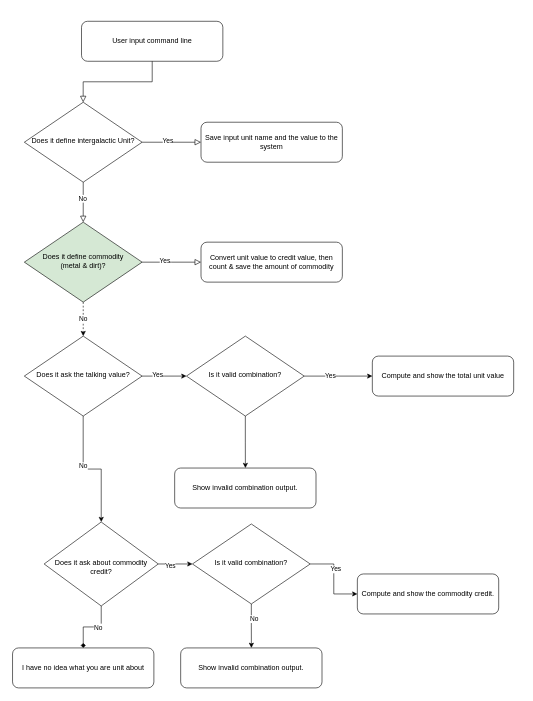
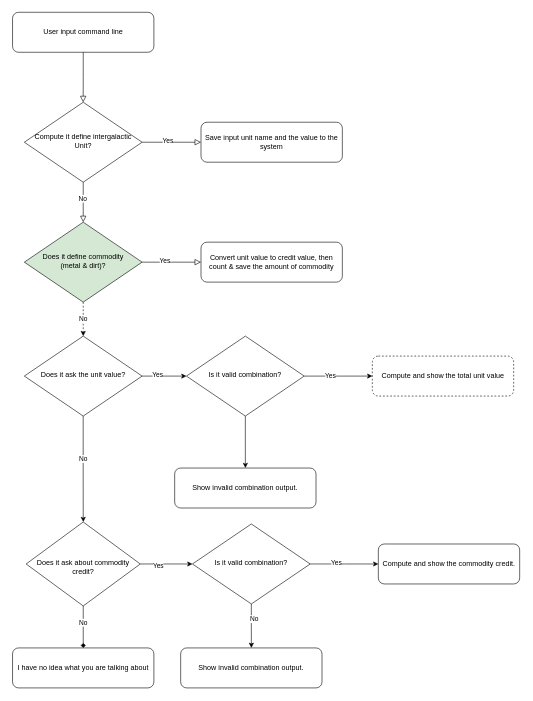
(152, 41) -> (83, 32)
(83, 141) -> (83, 141)
(83, 375) -> (83, 375)
(443, 376) -> (443, 376)
(101, 564) -> (83, 564)
(428, 594) -> (449, 564)
(83, 668) -> (83, 668)
